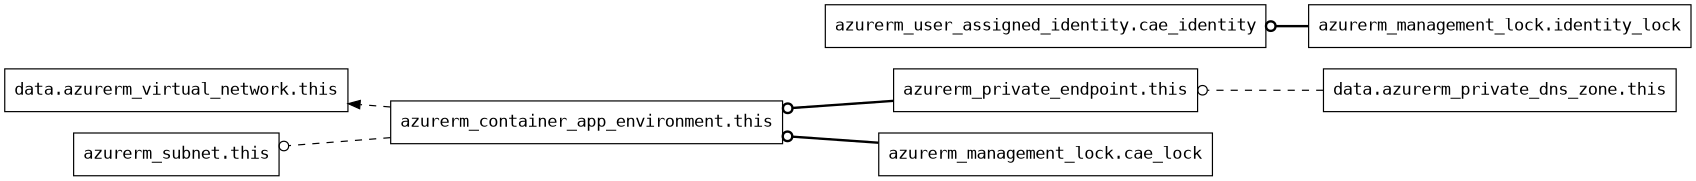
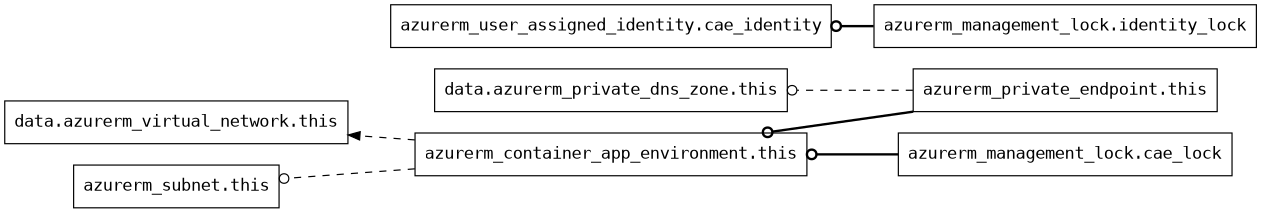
(1266, 90) -> (855, 90)
